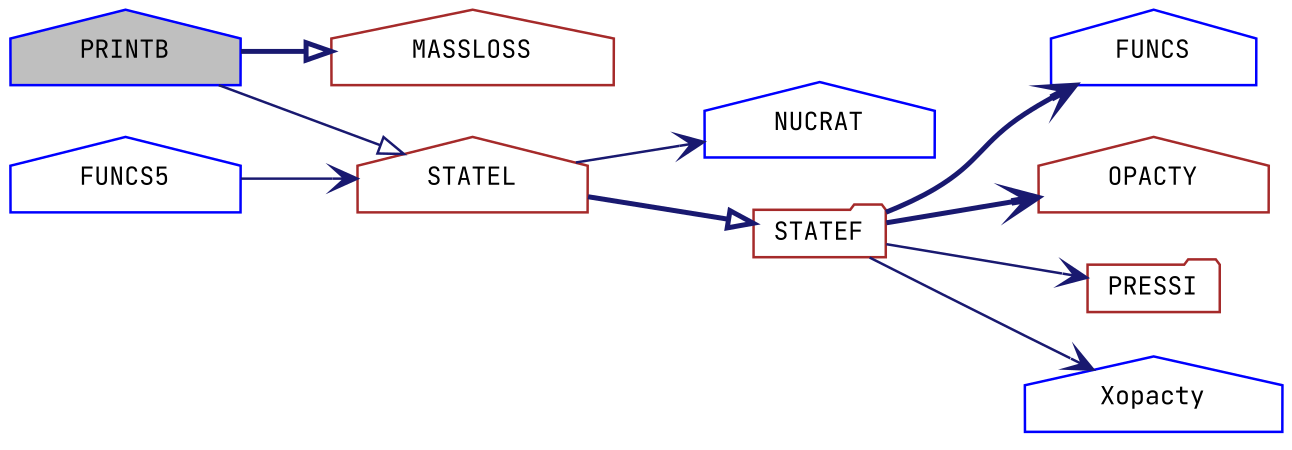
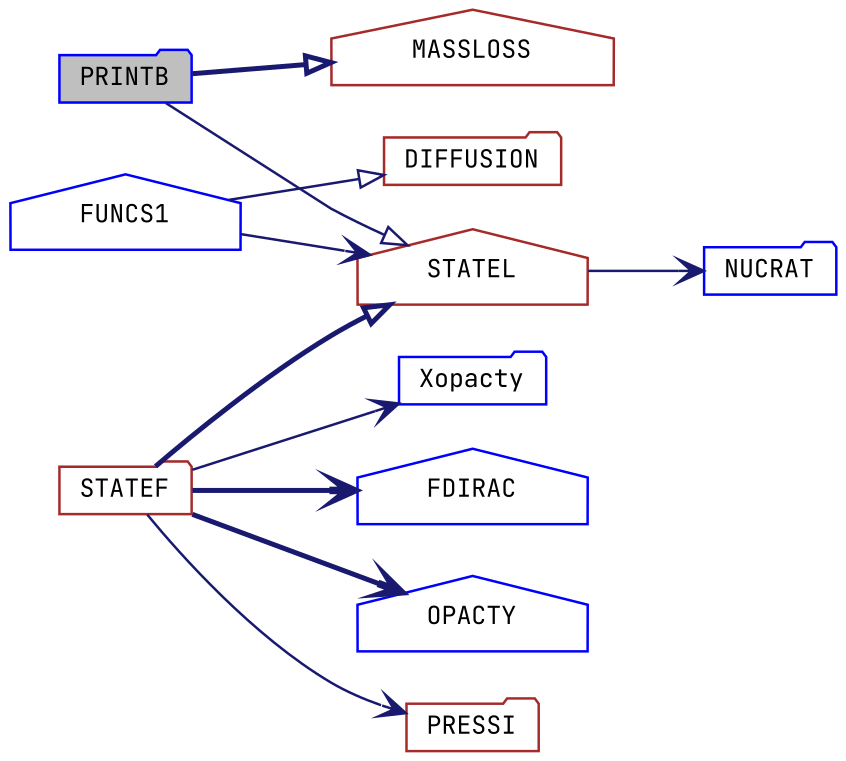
(126, 51) -> (126, 79)
(1154, 51) -> (473, 490)
(820, 124) -> (770, 271)
none -> (473, 161)
(126, 179) -> (126, 216)
(1154, 179) -> (473, 618)
(658, 208) -> (257, 385)
(1154, 398) -> (473, 381)
